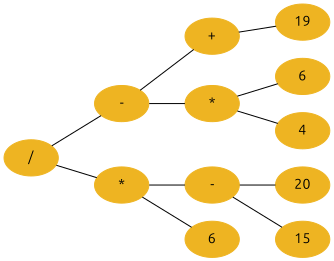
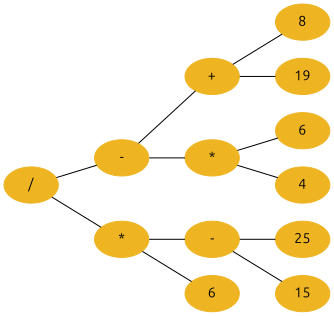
none -> (303, 22)
(303, 185) -> (303, 239)
